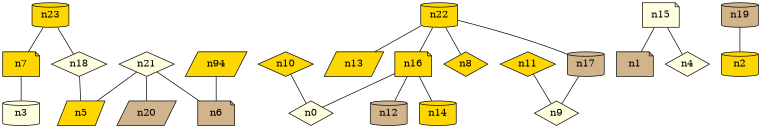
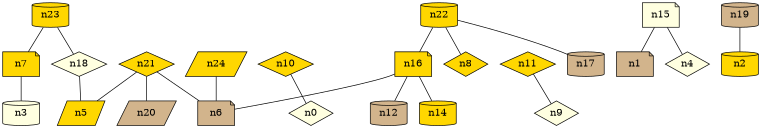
(147, 64) -> (147, 64)
(216, 64) -> (216, 64)
(354, 64) -> none
(359, 90) -> (315, 94)
(570, 90) -> none
